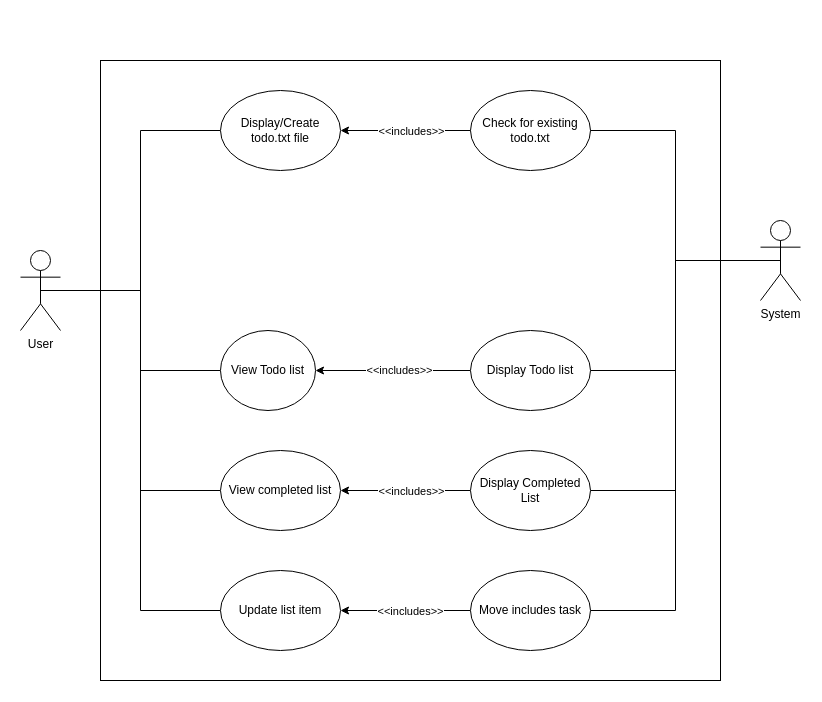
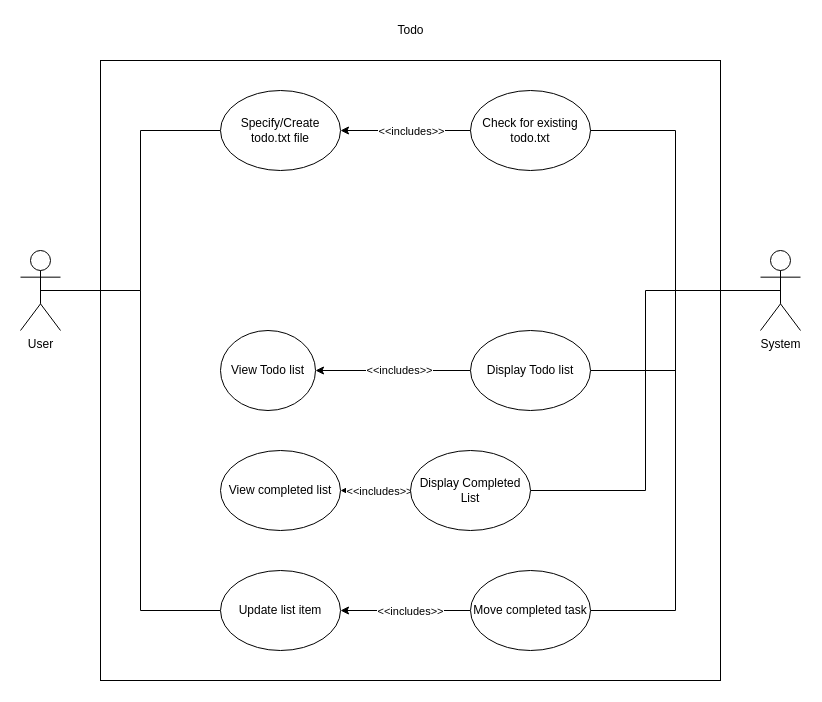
none -> (411, 31)
(281, 131) -> (281, 131)
(781, 261) -> (781, 291)
(181, 371) -> none
(181, 491) -> none
(531, 491) -> (471, 491)
(531, 611) -> (531, 611)
